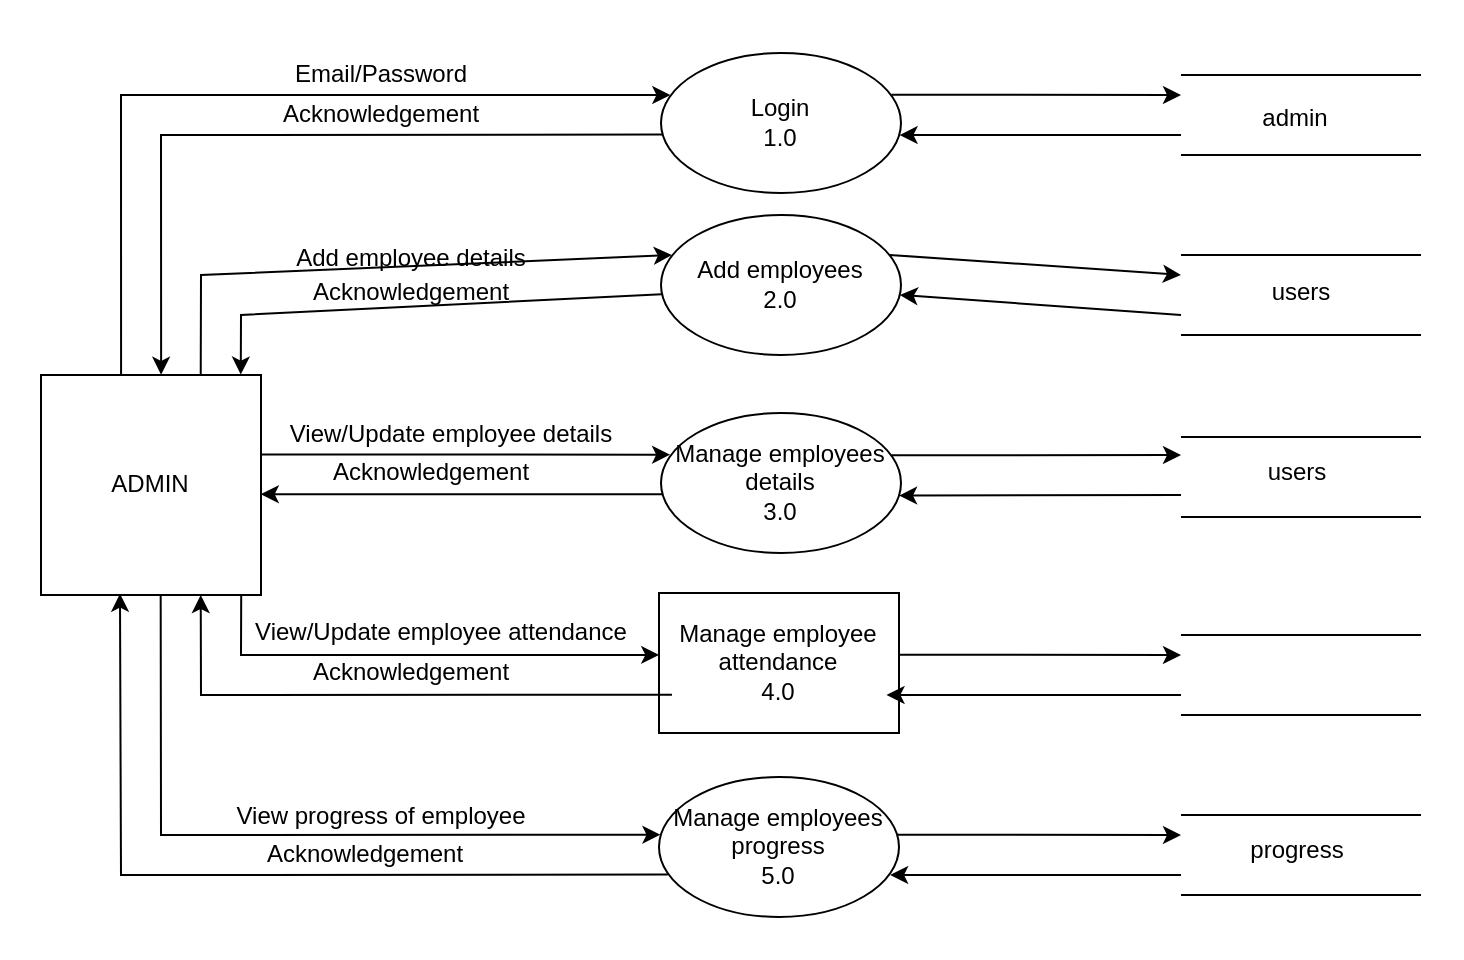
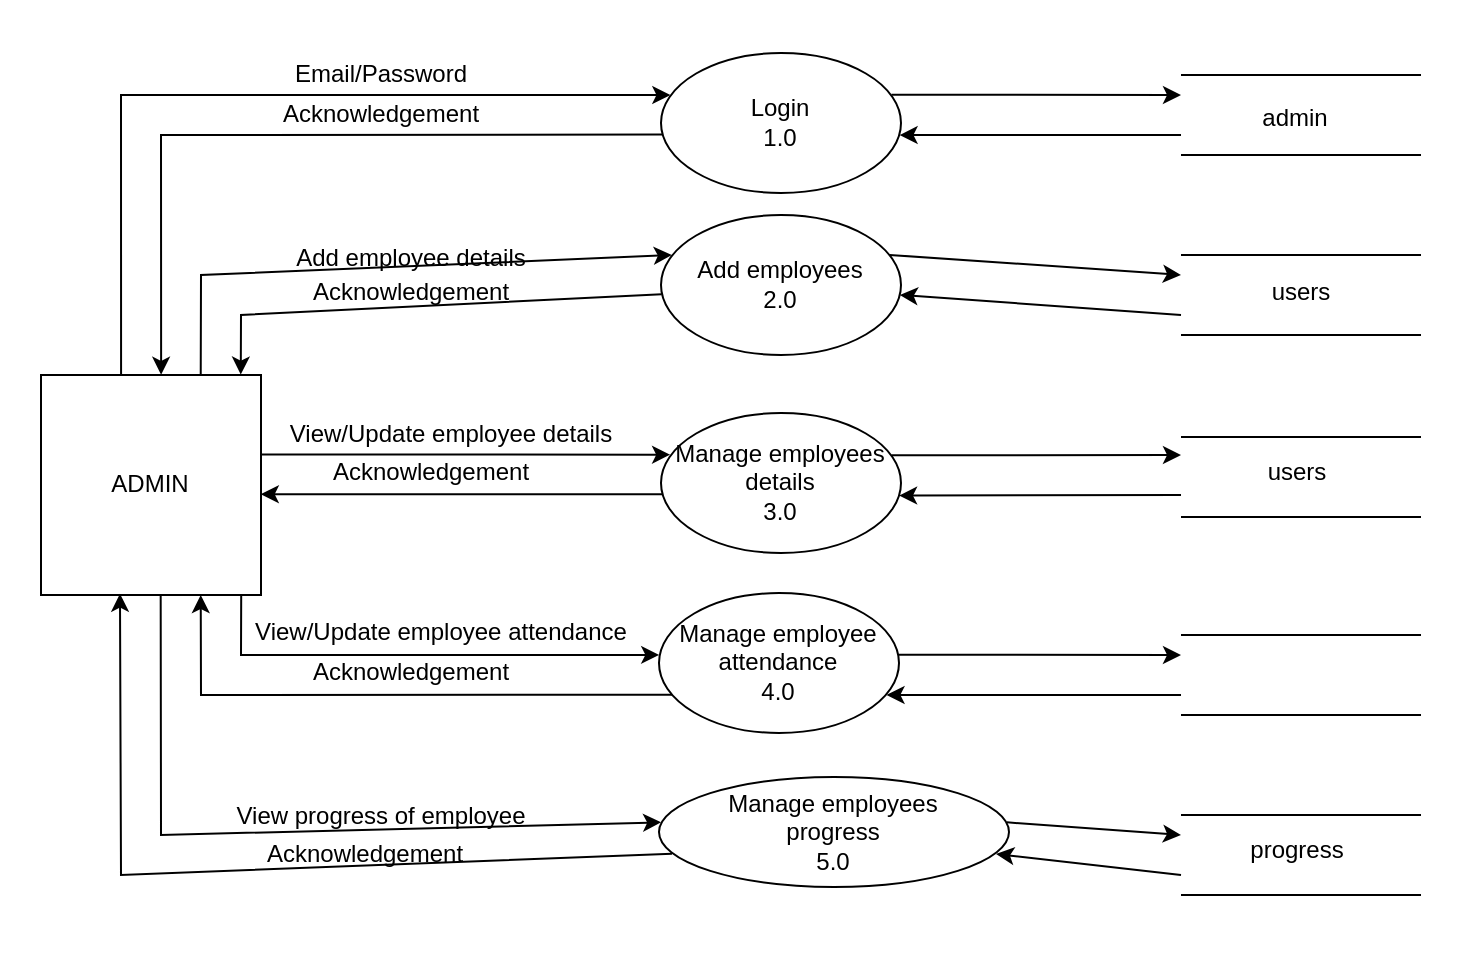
(779, 663) -> (779, 663)
(779, 847) -> (834, 832)
